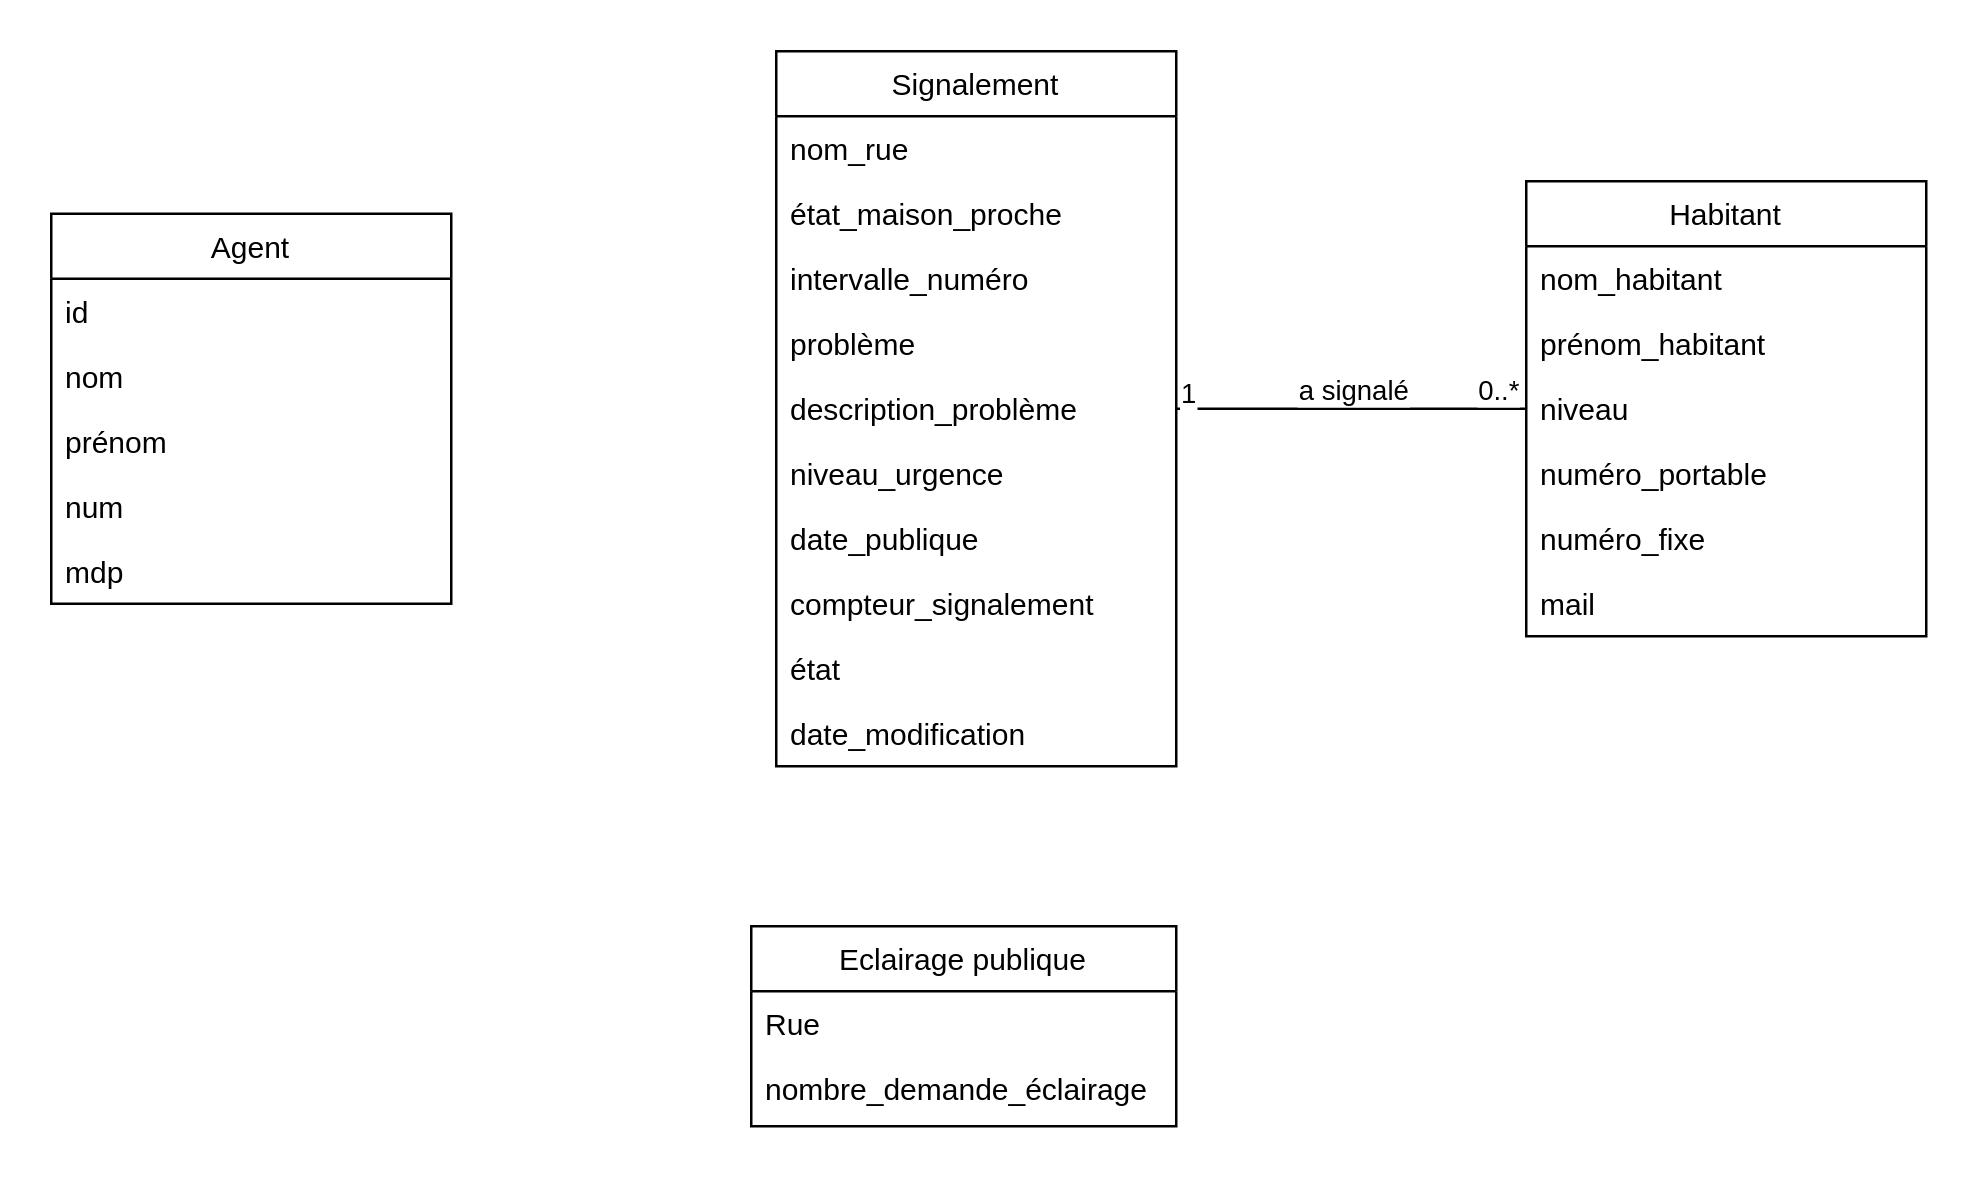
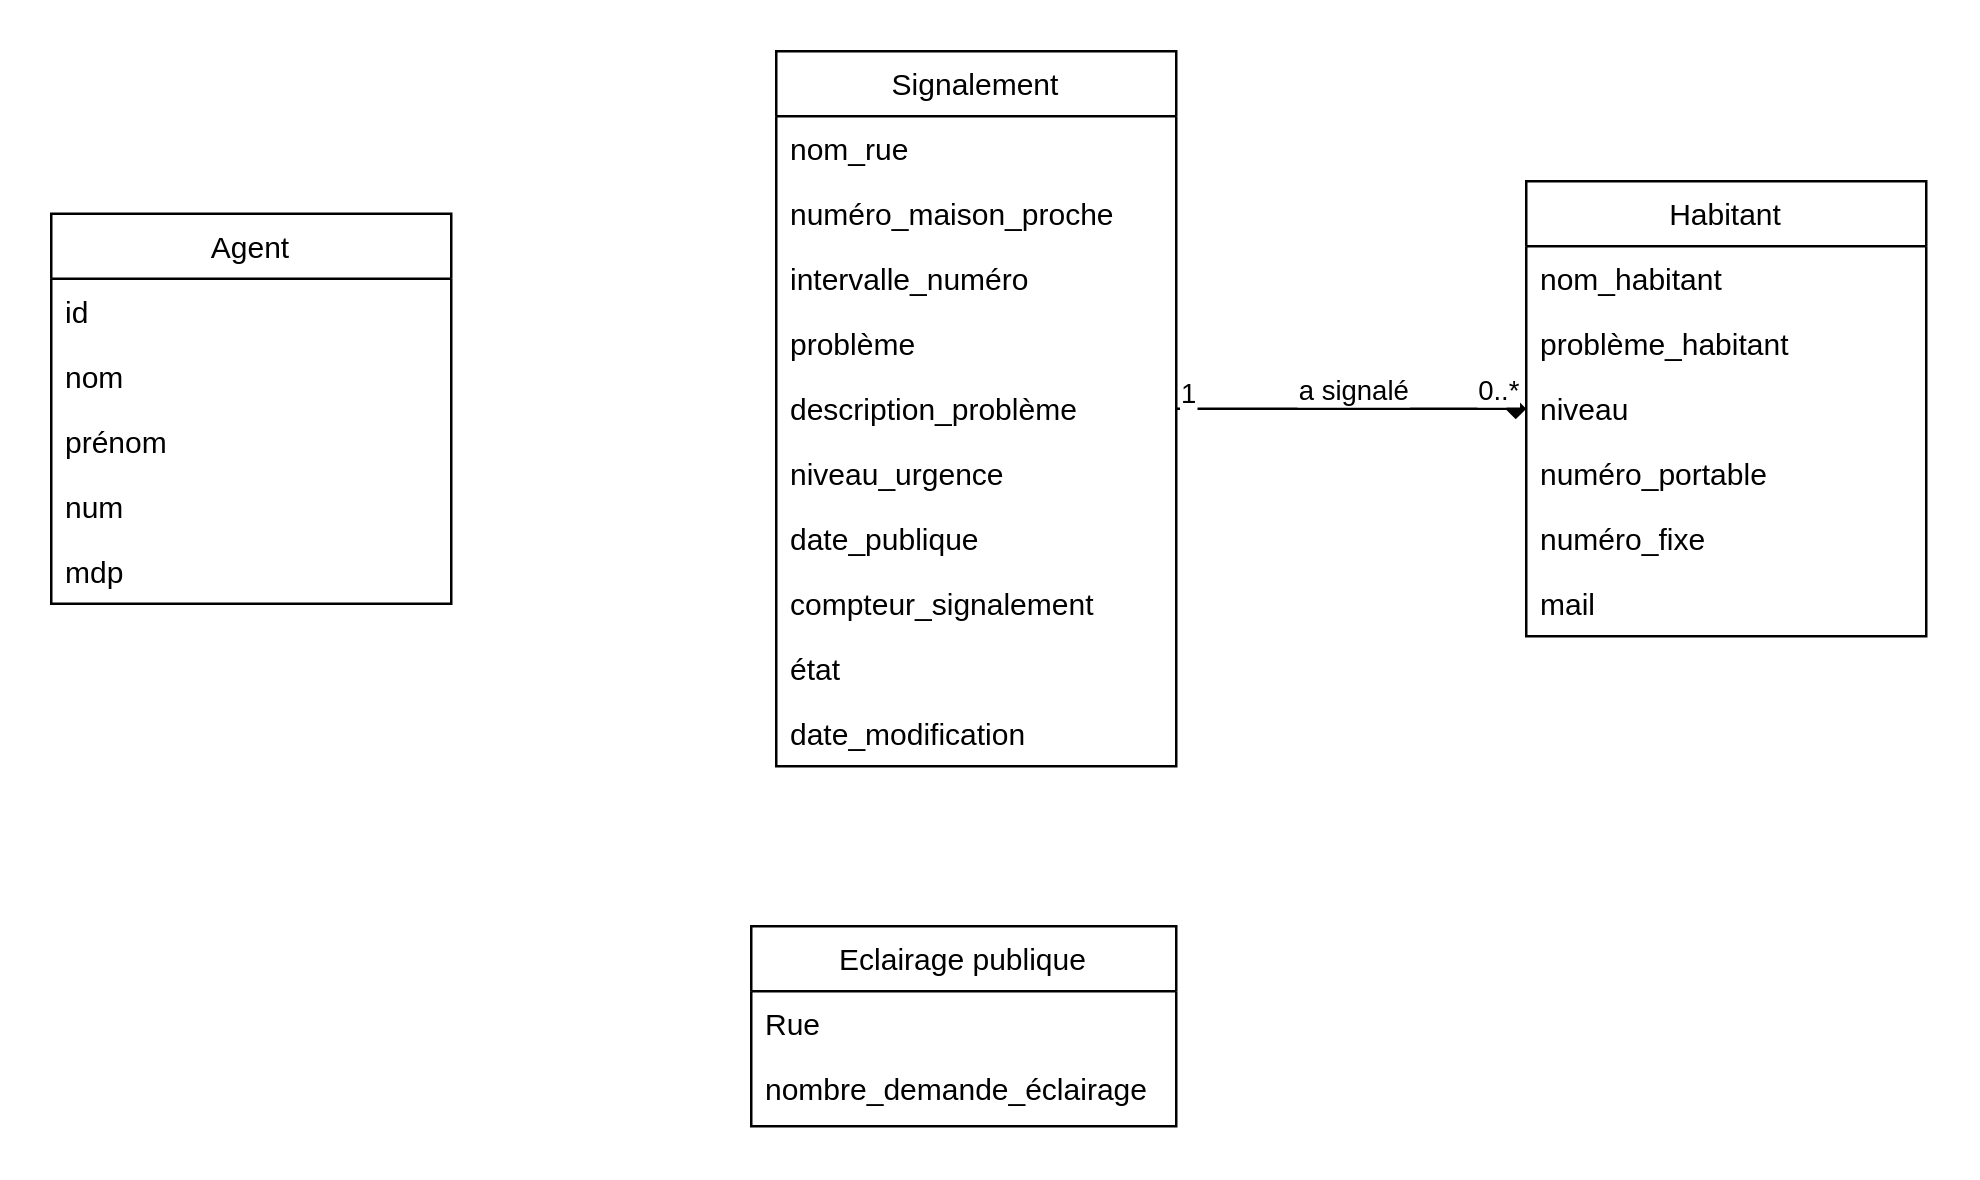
(937, 215) -> (954, 215)
(1662, 345) -> (1675, 345)
(1513, 409) -> (1506, 409)
